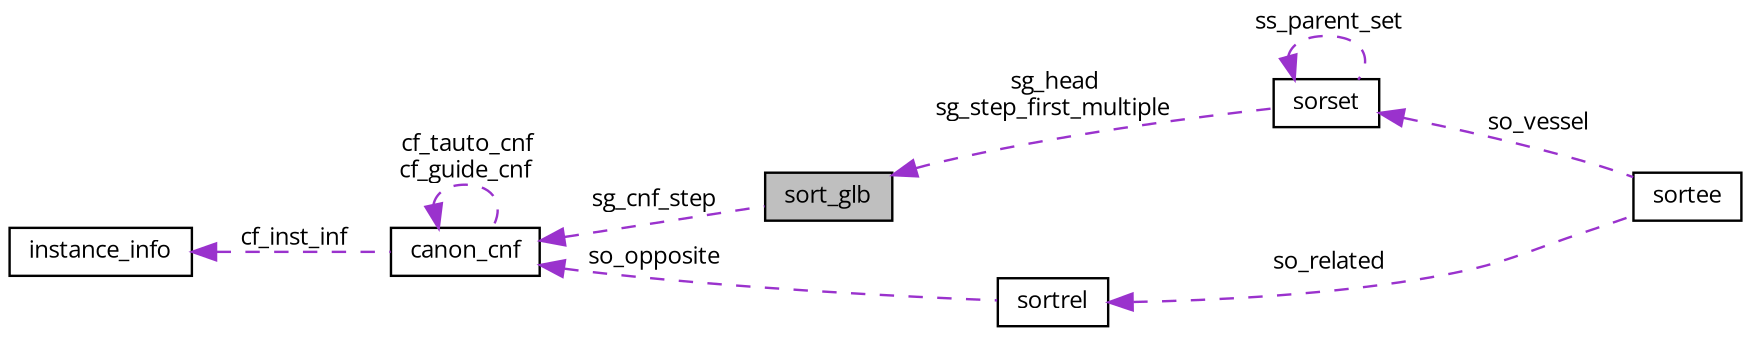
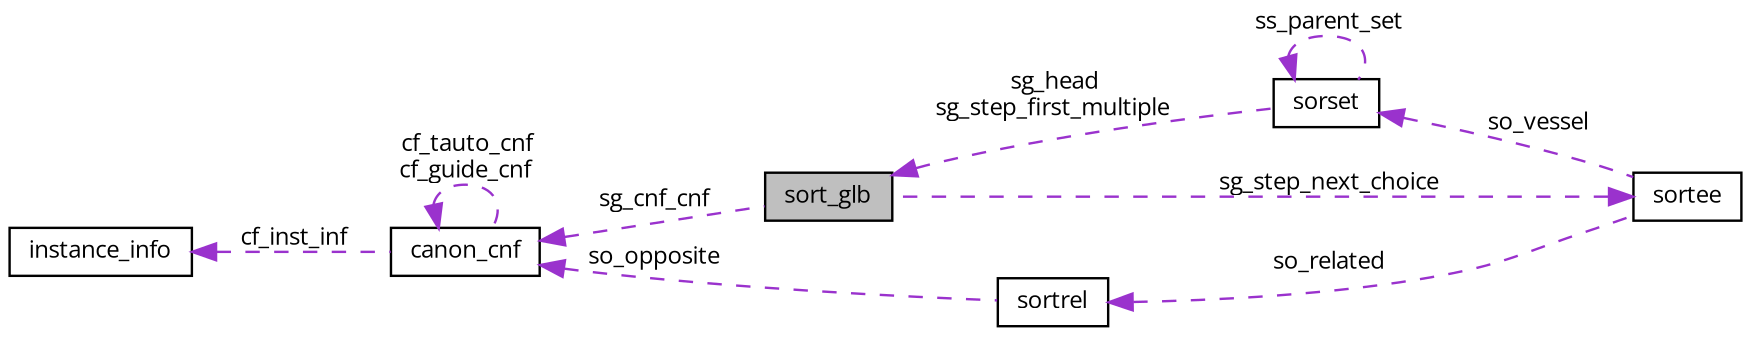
none -> (1250, 197)
(652, 200) -> (652, 200)
